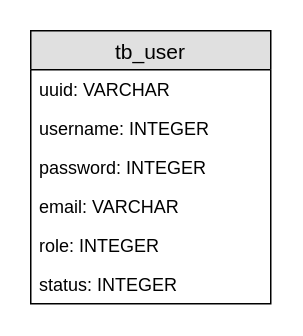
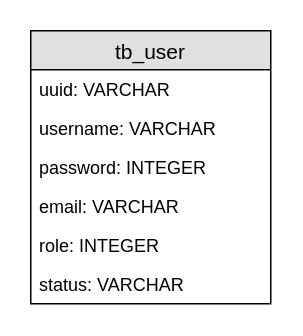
(120, 129) -> (120, 129)
(110, 285) -> (110, 285)
